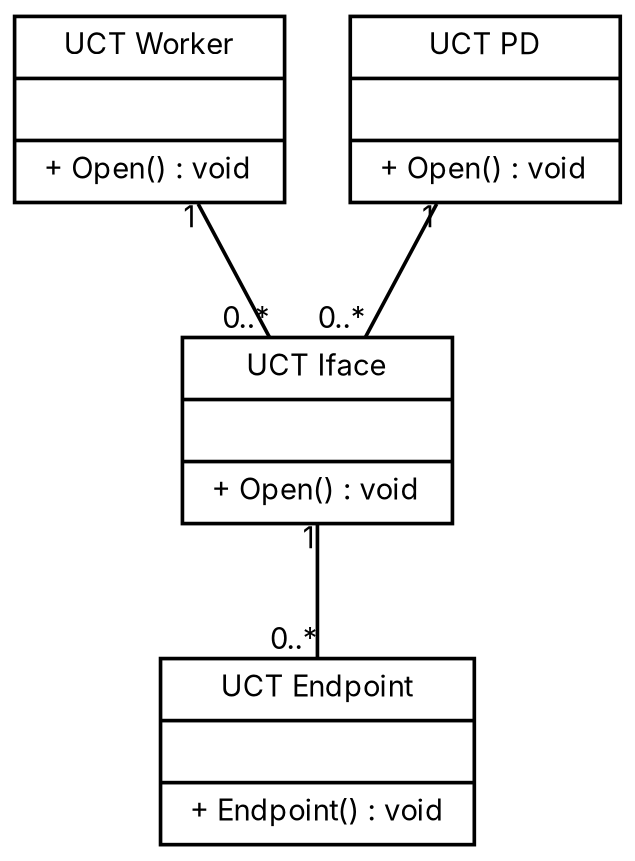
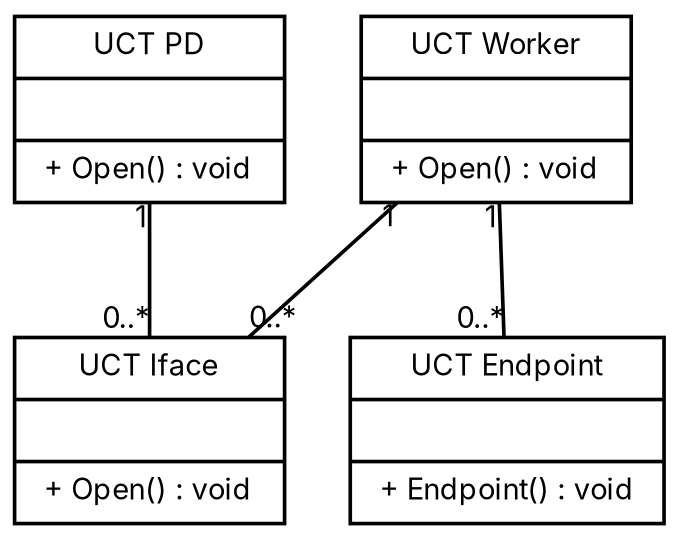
(317, 592) -> (502, 271)
